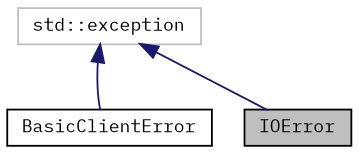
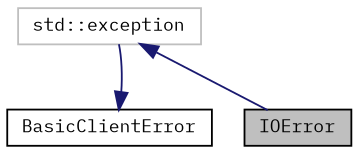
(98, 86) -> (122, 68)
